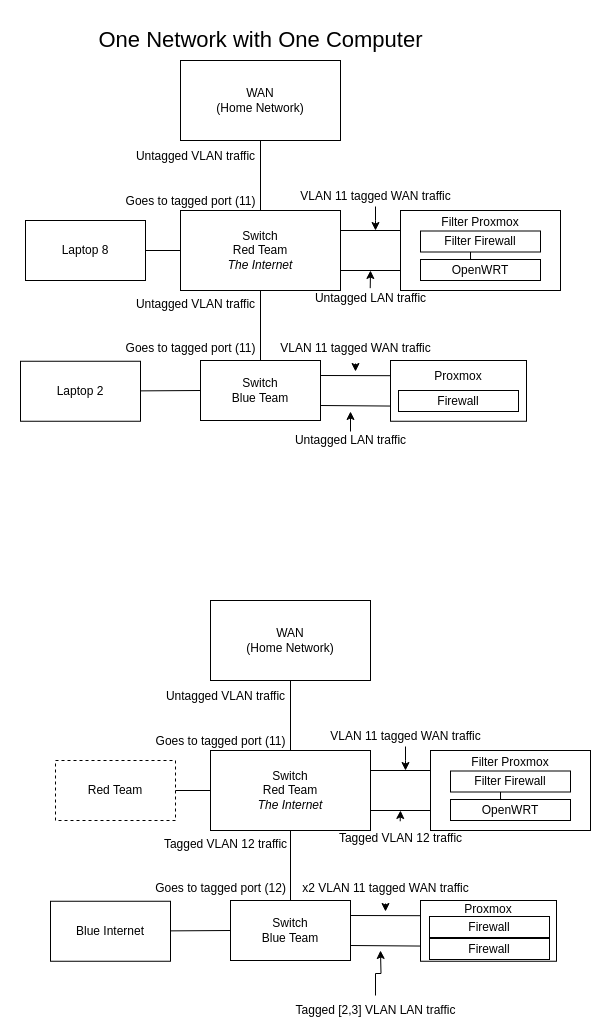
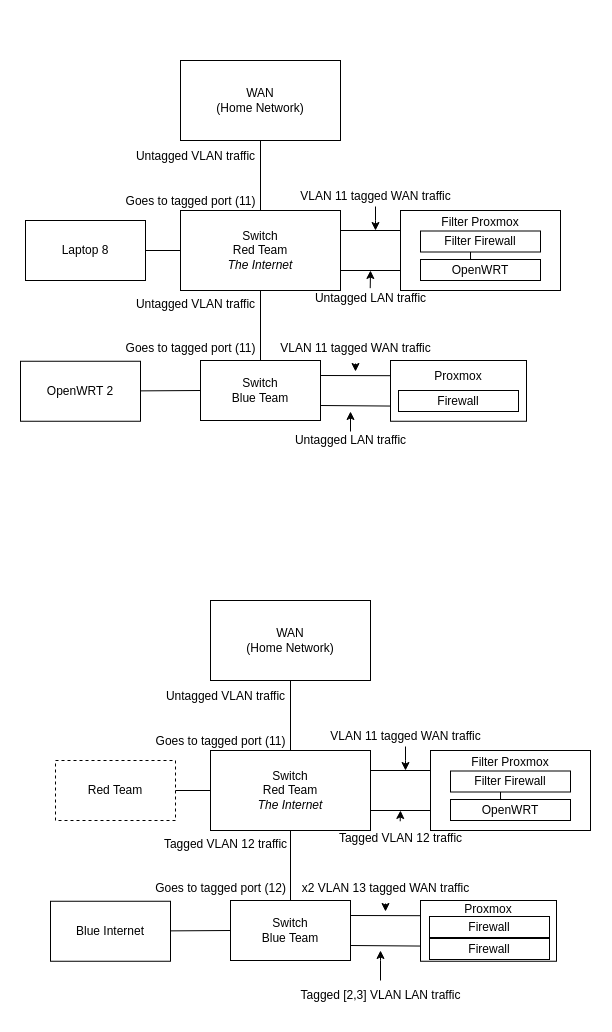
(261, 41) -> none
(81, 392) -> (81, 392)
(386, 889) -> (386, 889)
(376, 1011) -> (381, 996)
